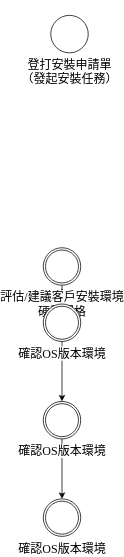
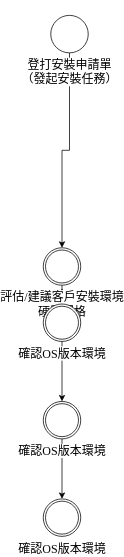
none -> (69, 121)
